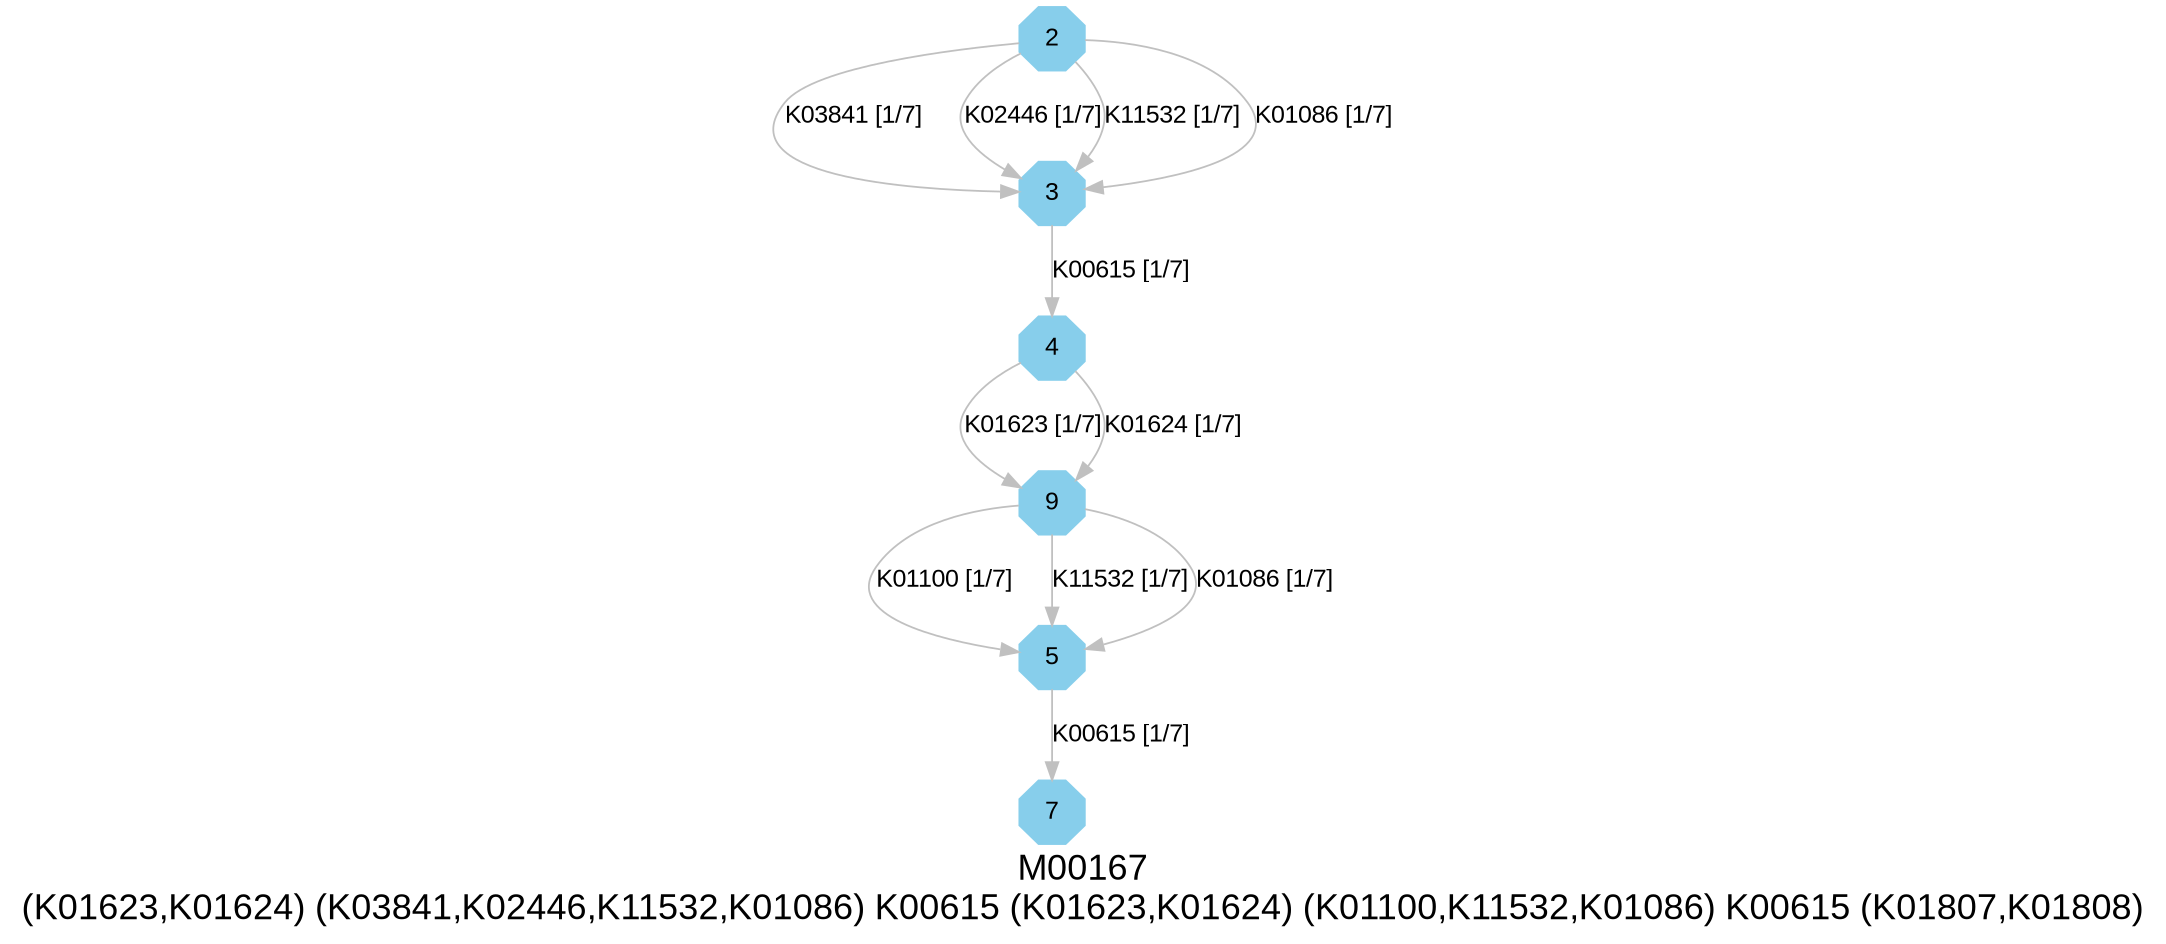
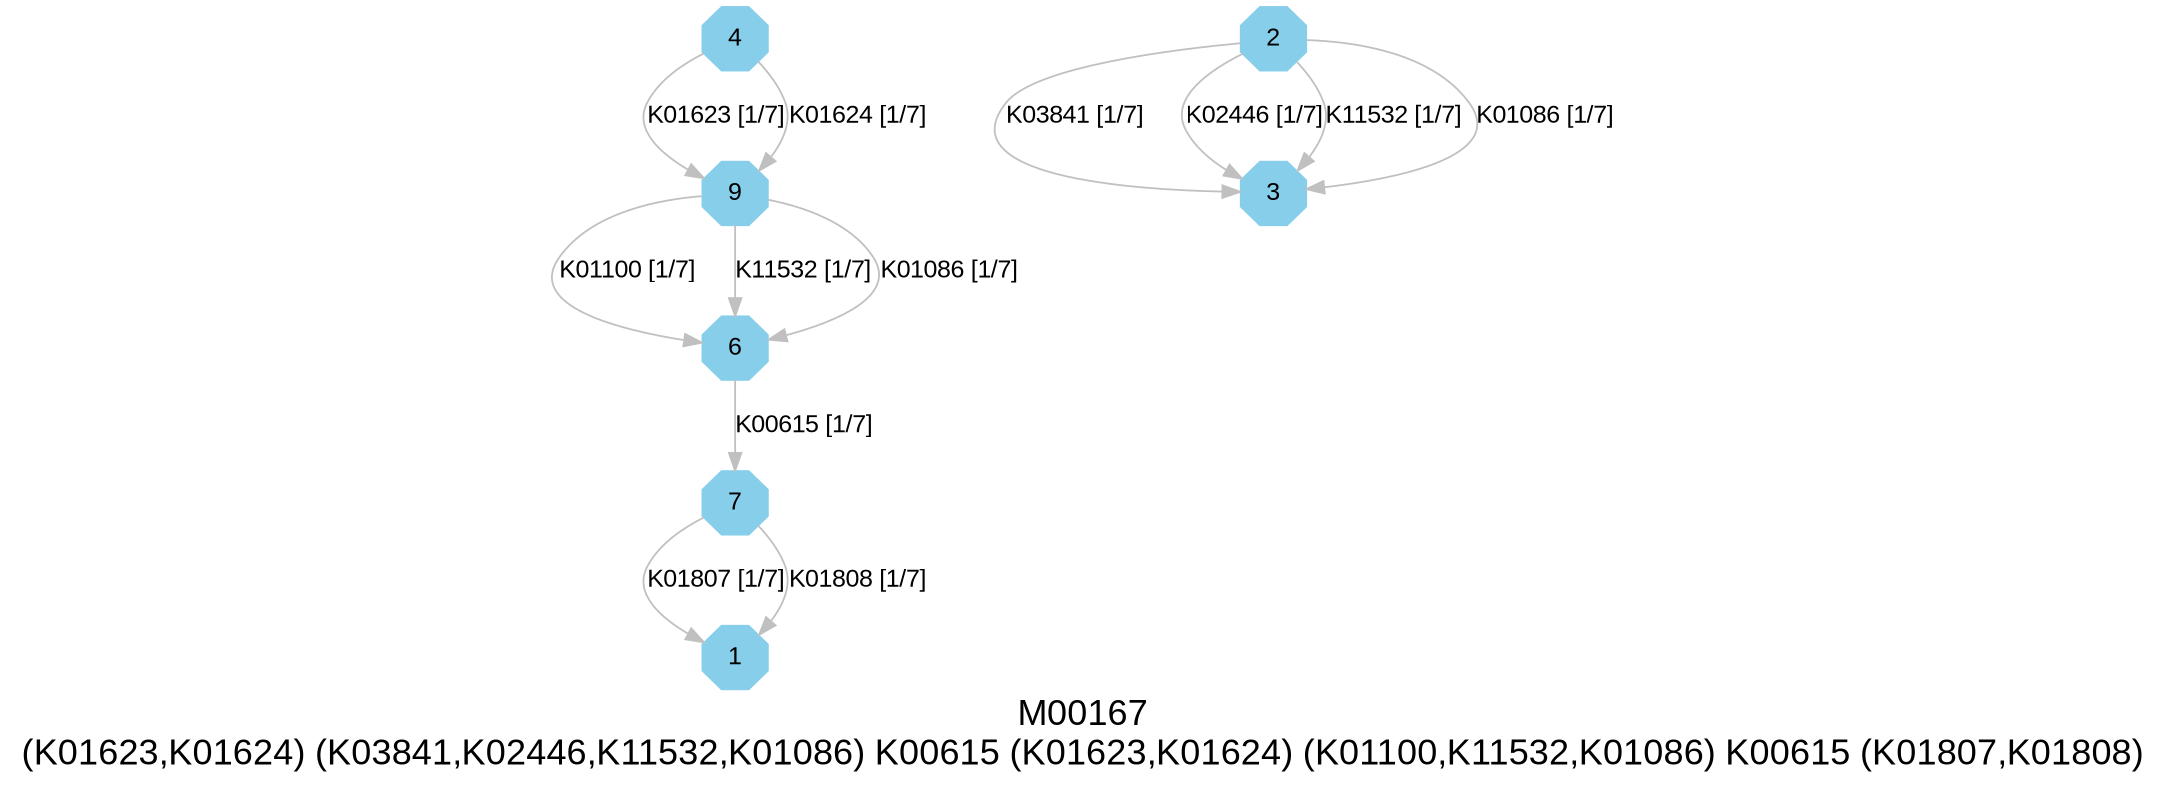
(1052, 262) -> none
none -> (735, 658)
(1052, 658) -> (735, 348)
